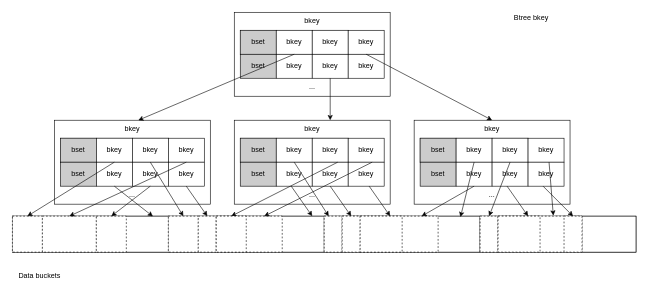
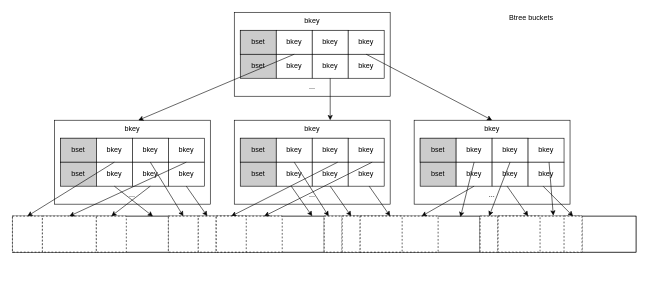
(532, 18) -> (532, 18)
(39, 276) -> none
